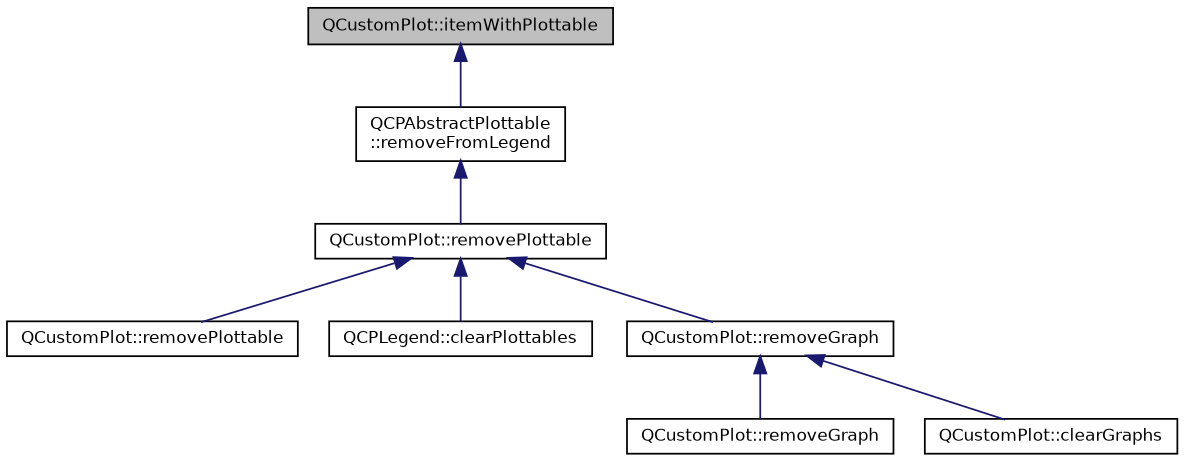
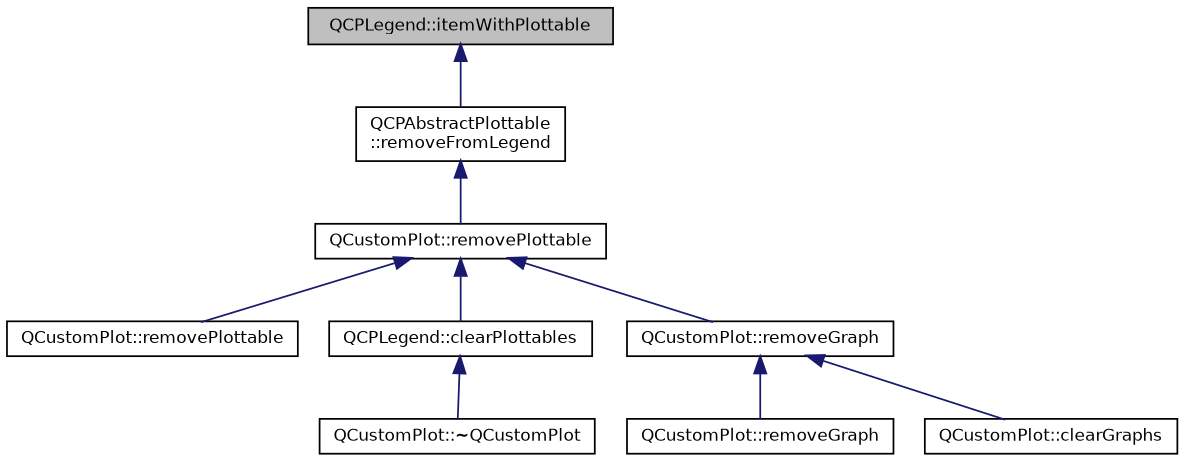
(461, 26) -> (461, 26)
none -> (457, 436)
